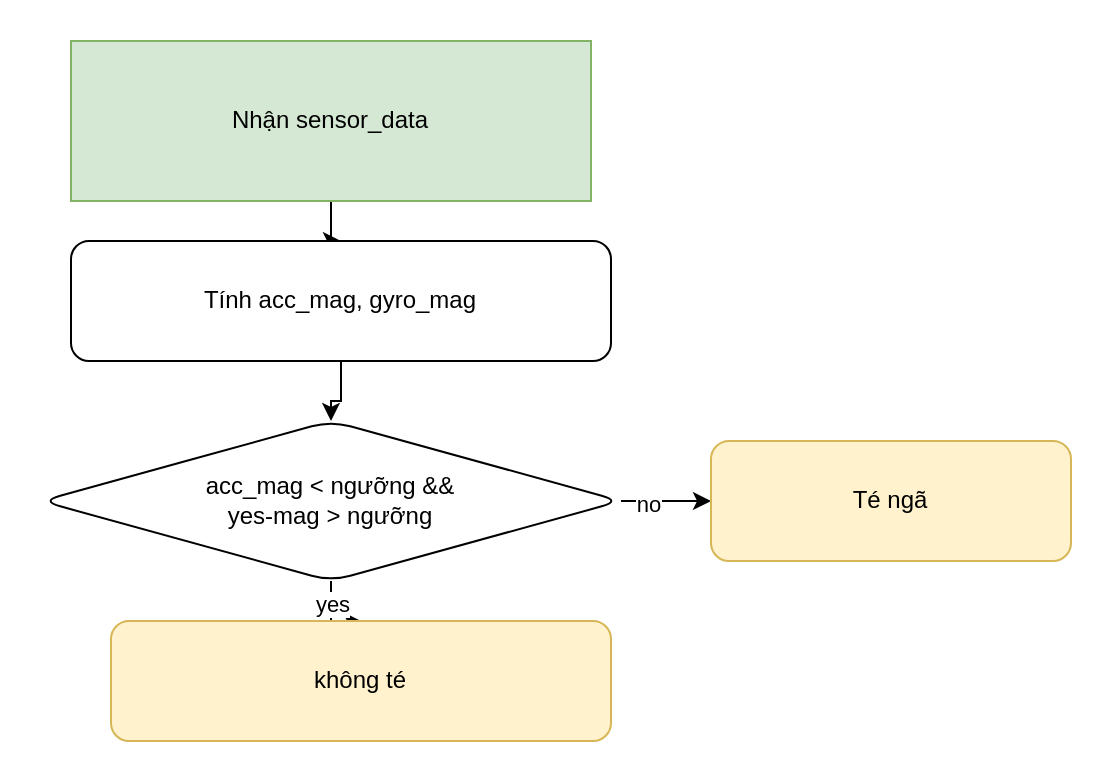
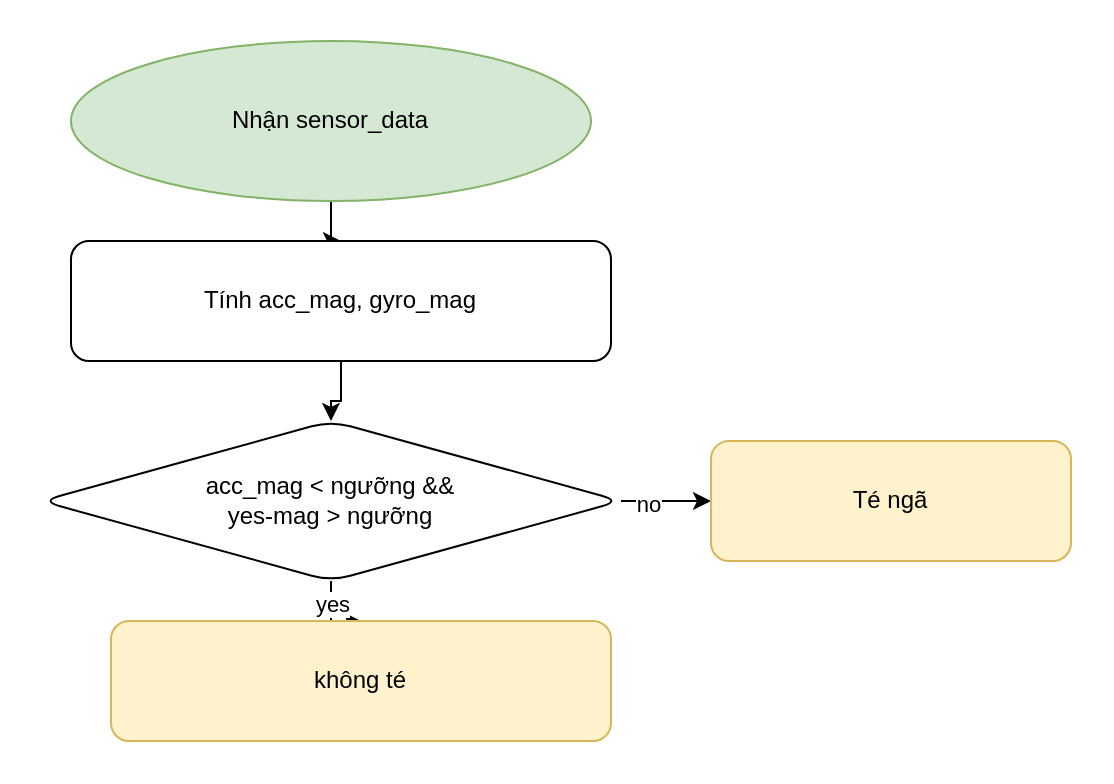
(331, 121) -> (331, 121)
